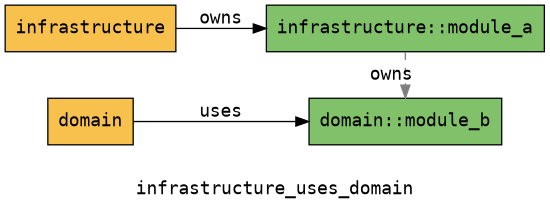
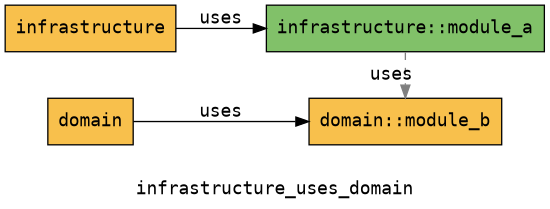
(221, 19) -> (221, 19)
(392, 75) -> (392, 75)
(405, 122) -> (405, 122)
